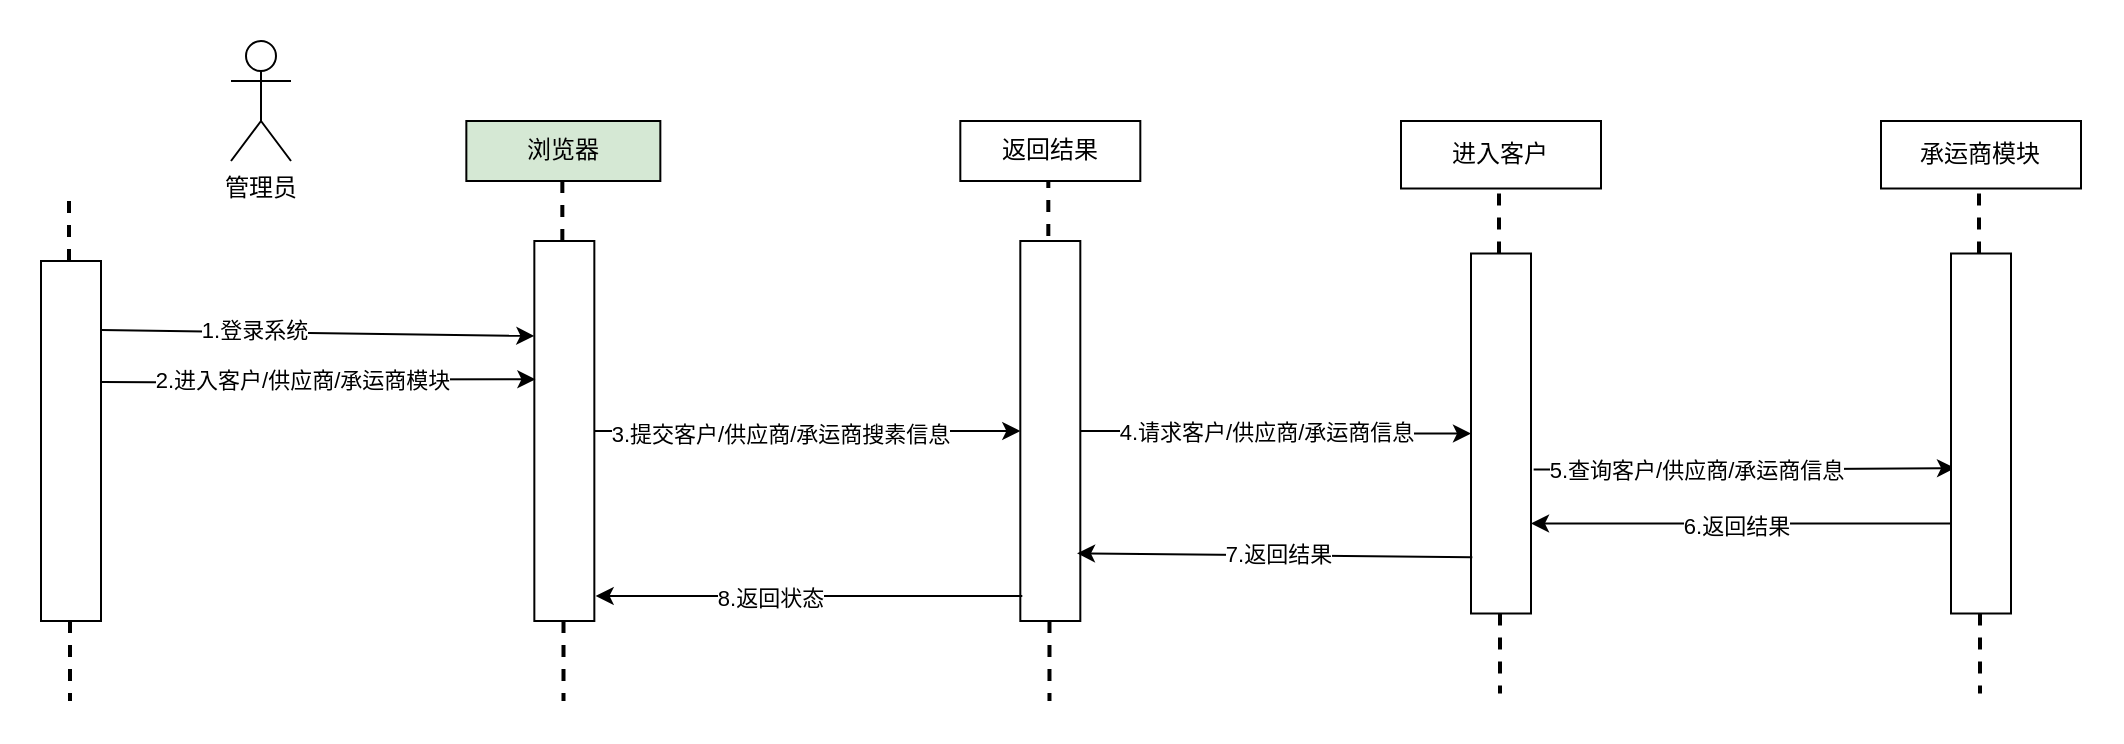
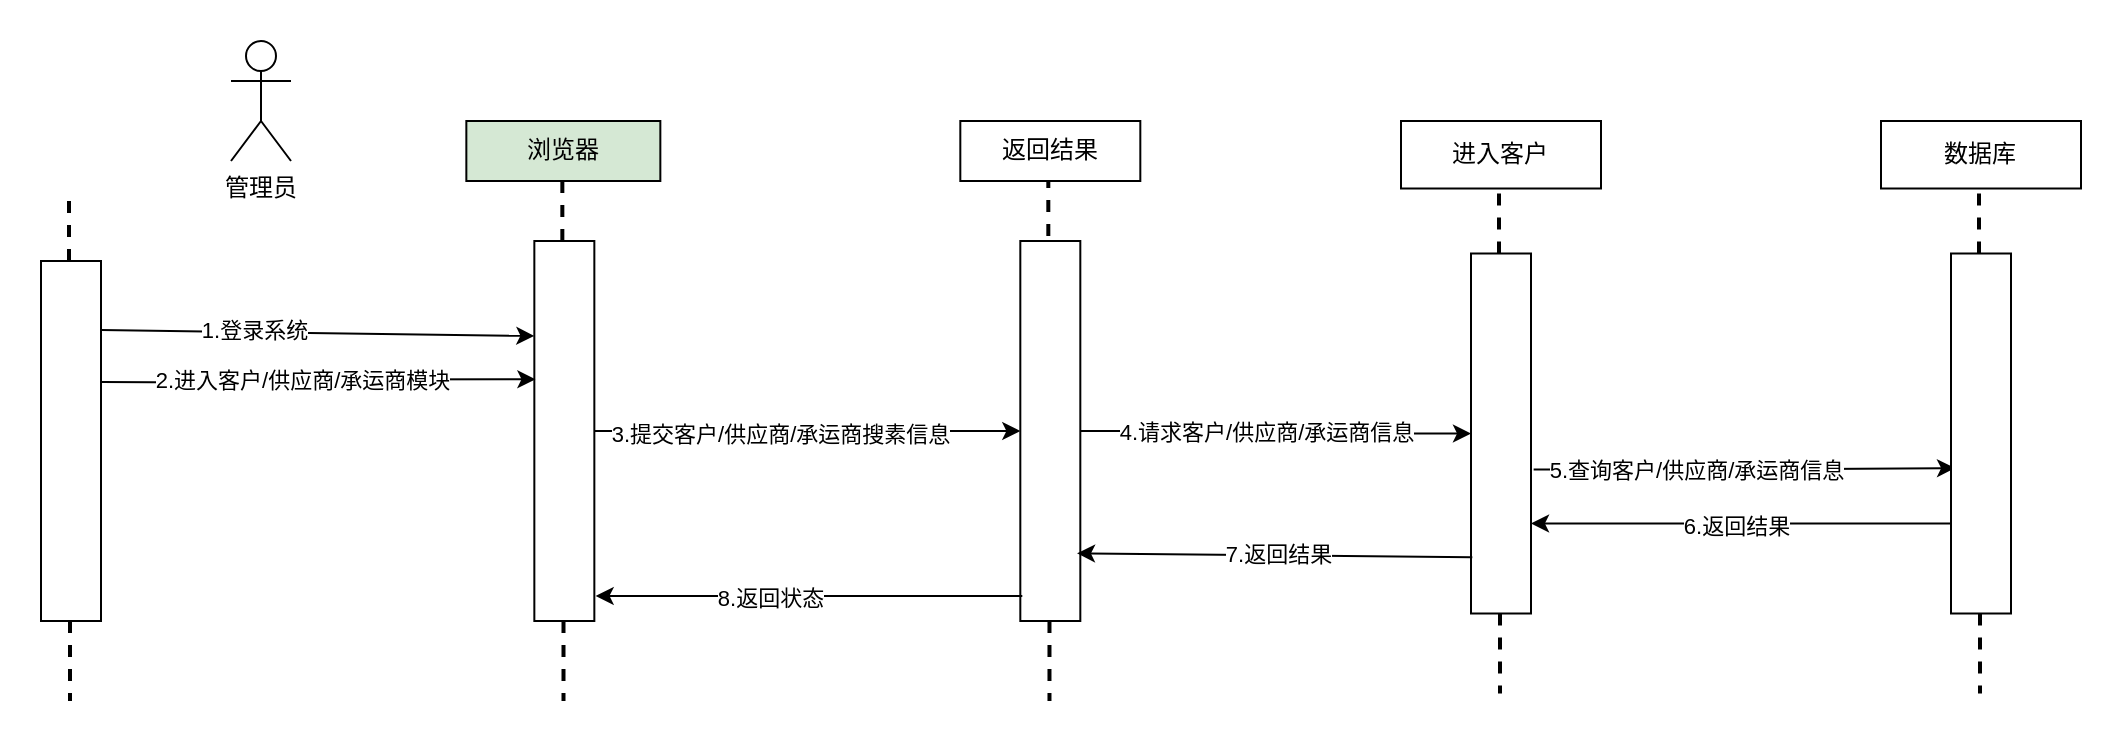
(1981, 155) -> (1981, 155)
